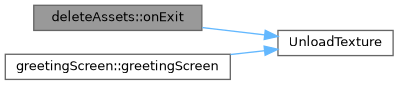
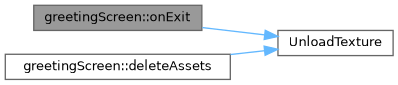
(118, 18) -> (118, 18)
(118, 67) -> (118, 67)
